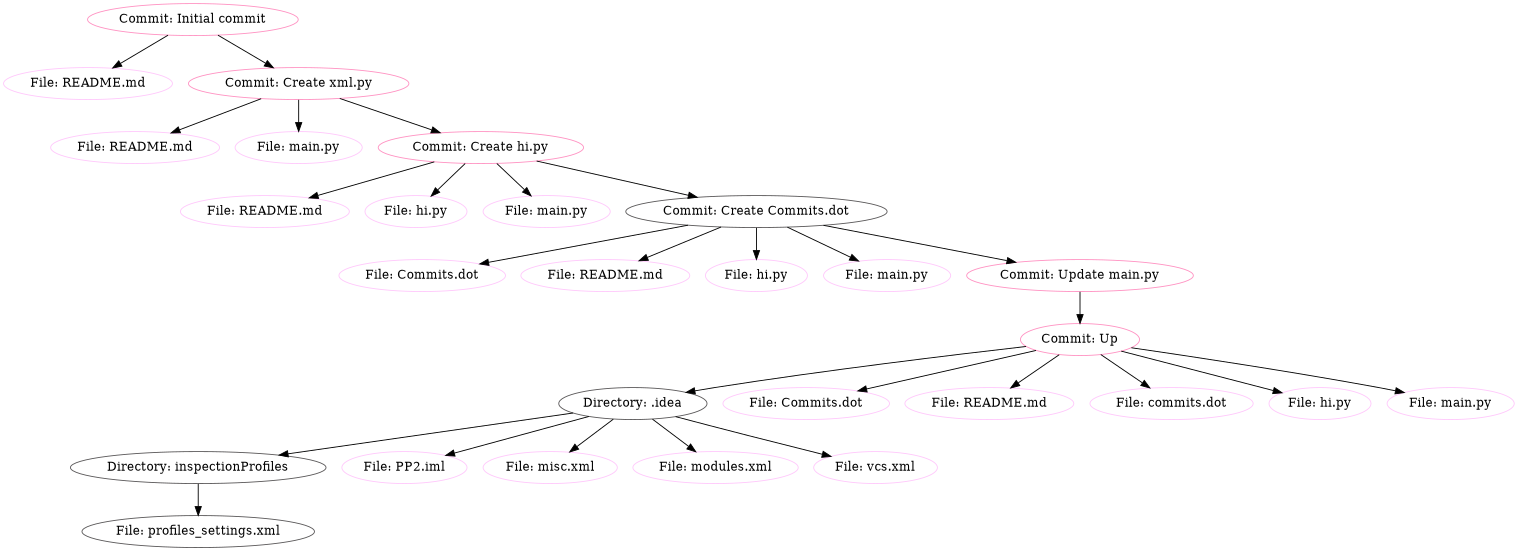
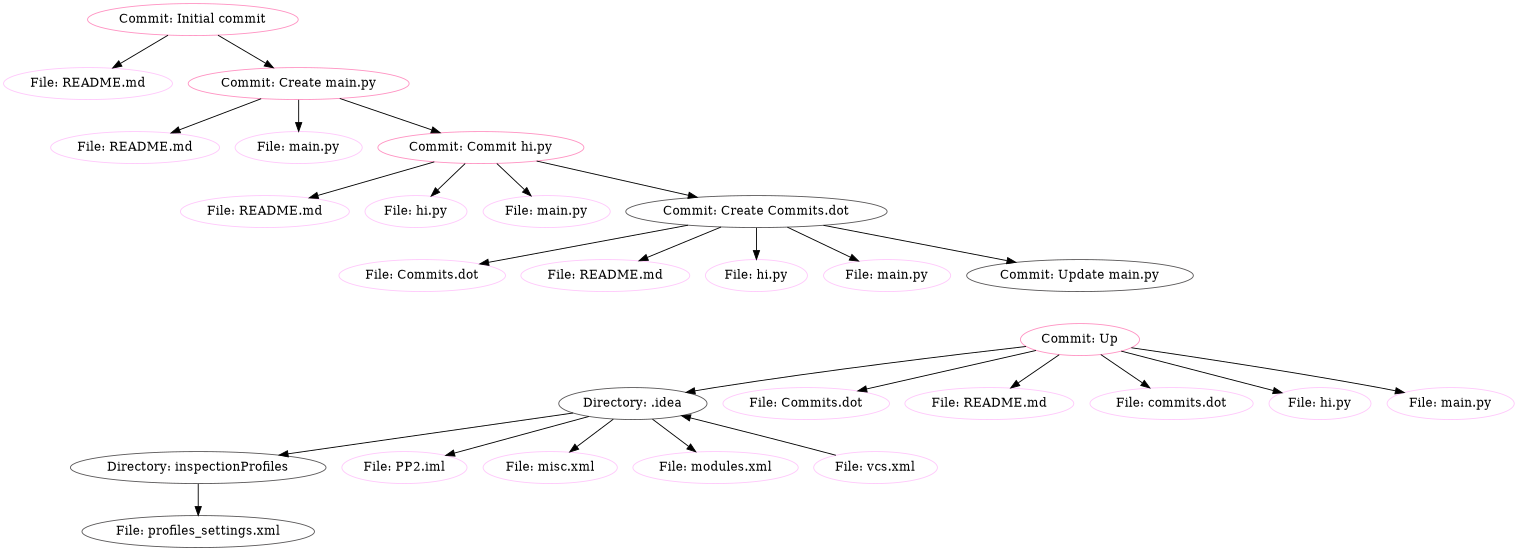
(299, 84) -> (299, 84)
(481, 148) -> (481, 148)
(1080, 276) -> (1080, 276)
(1080, 303) -> none
(749, 436) -> (763, 436)
